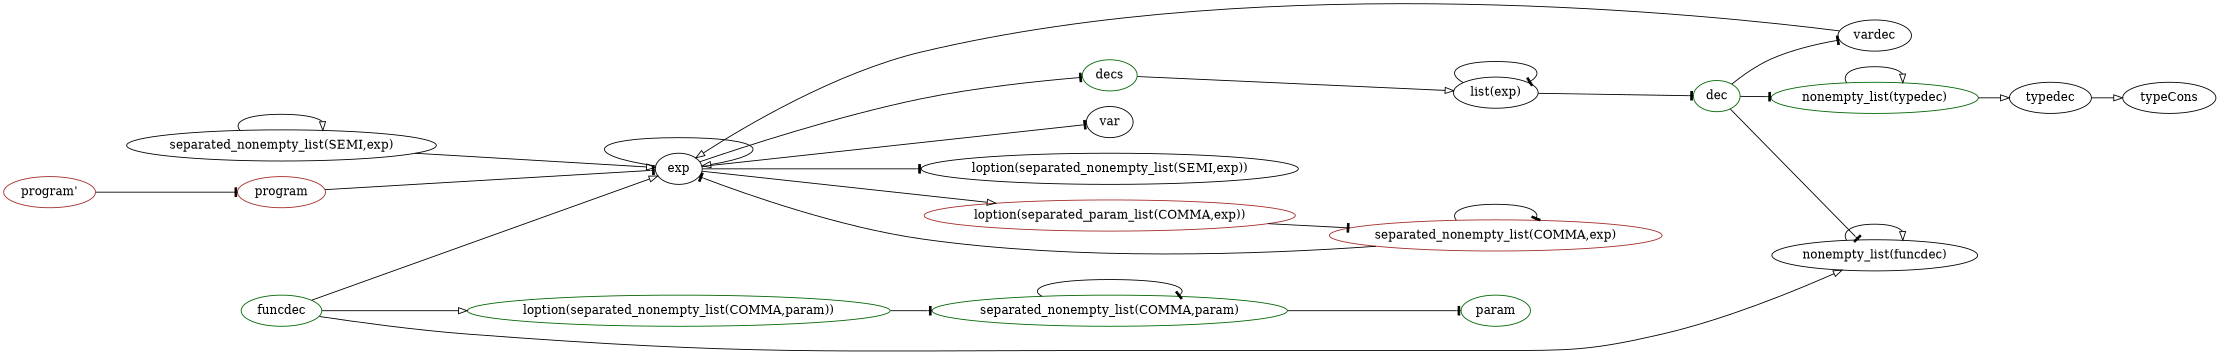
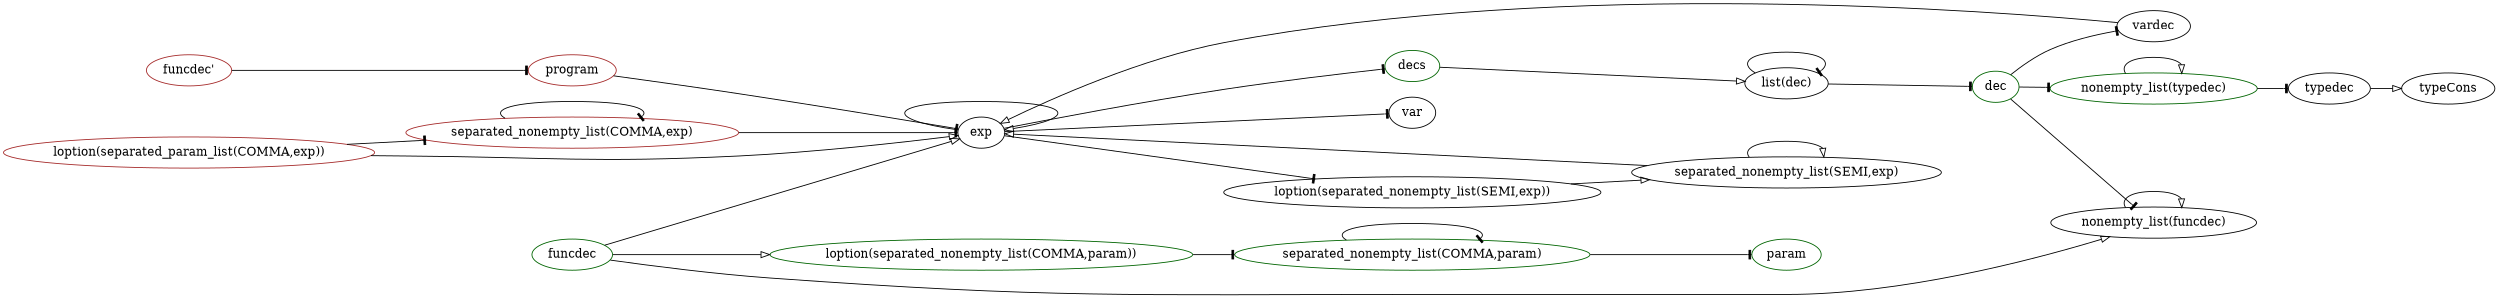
(1496, 93) -> (1787, 83)
(1989, 98) -> (2270, 89)
none -> (1606, 182)
(845, 187) -> (661, 159)
(50, 192) -> (189, 70)
